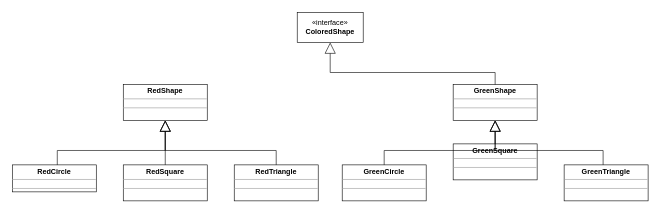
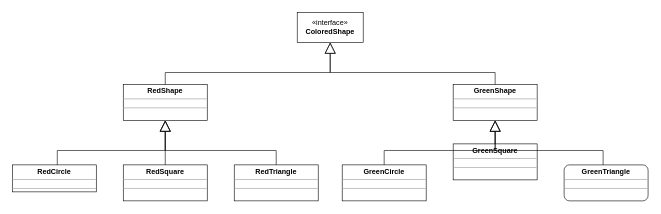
none -> (240, 72)
(606, 183) -> (606, 183)
